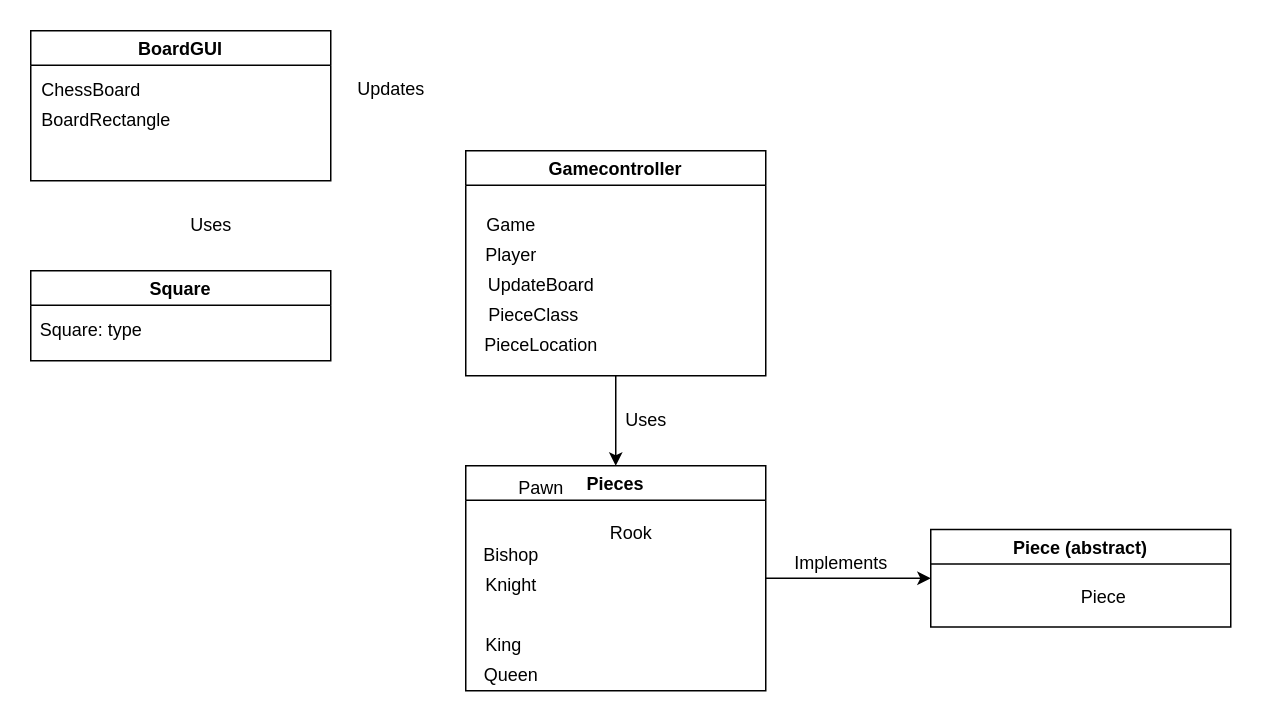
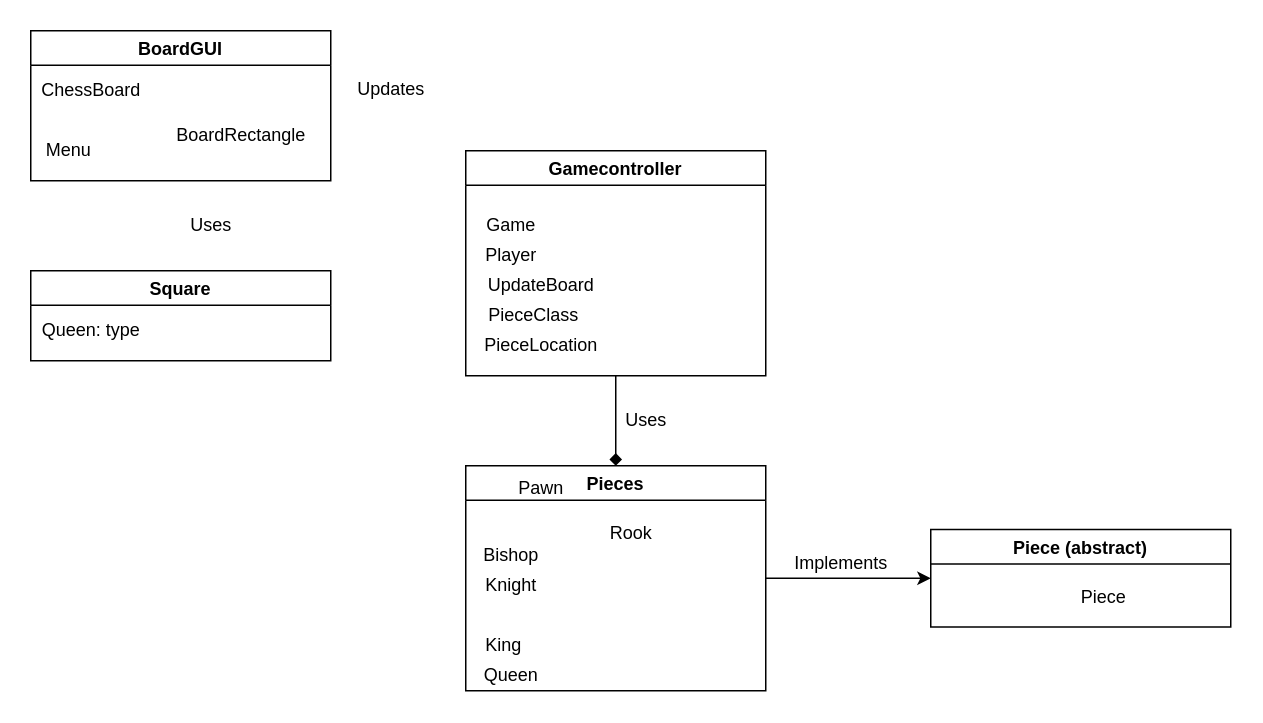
(106, 121) -> (241, 136)
none -> (68, 151)
(92, 331) -> (92, 331)
(616, 454) -> (616, 453)
